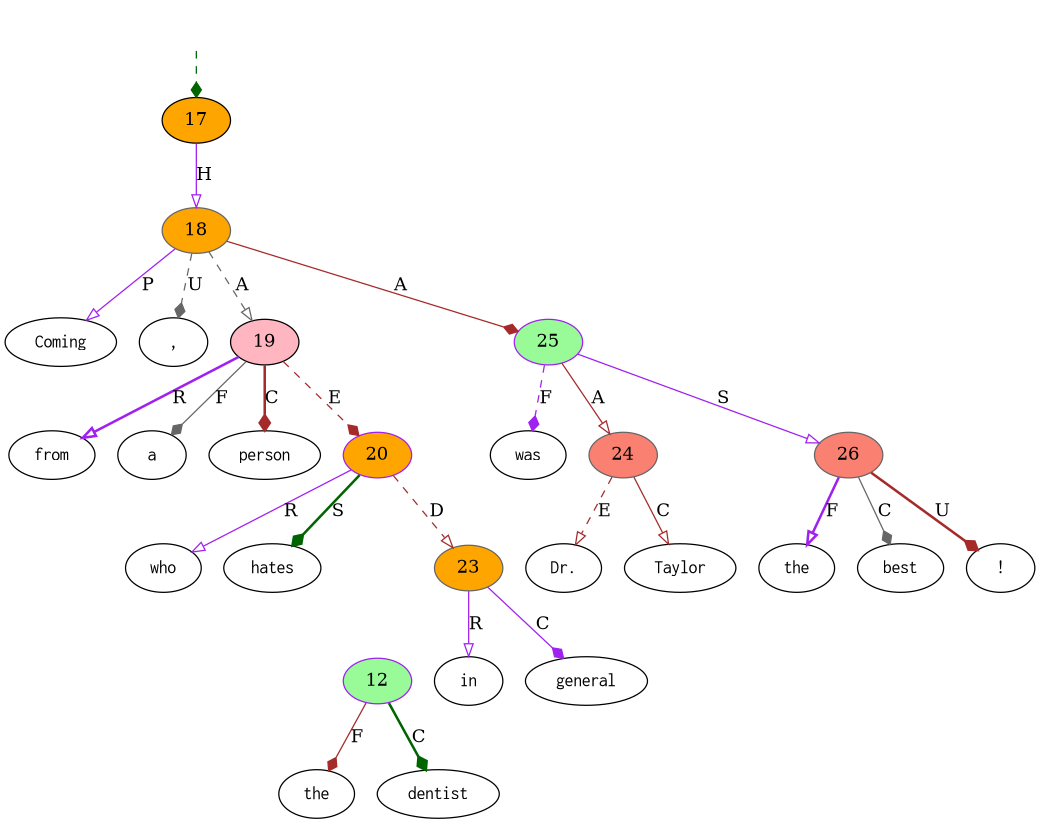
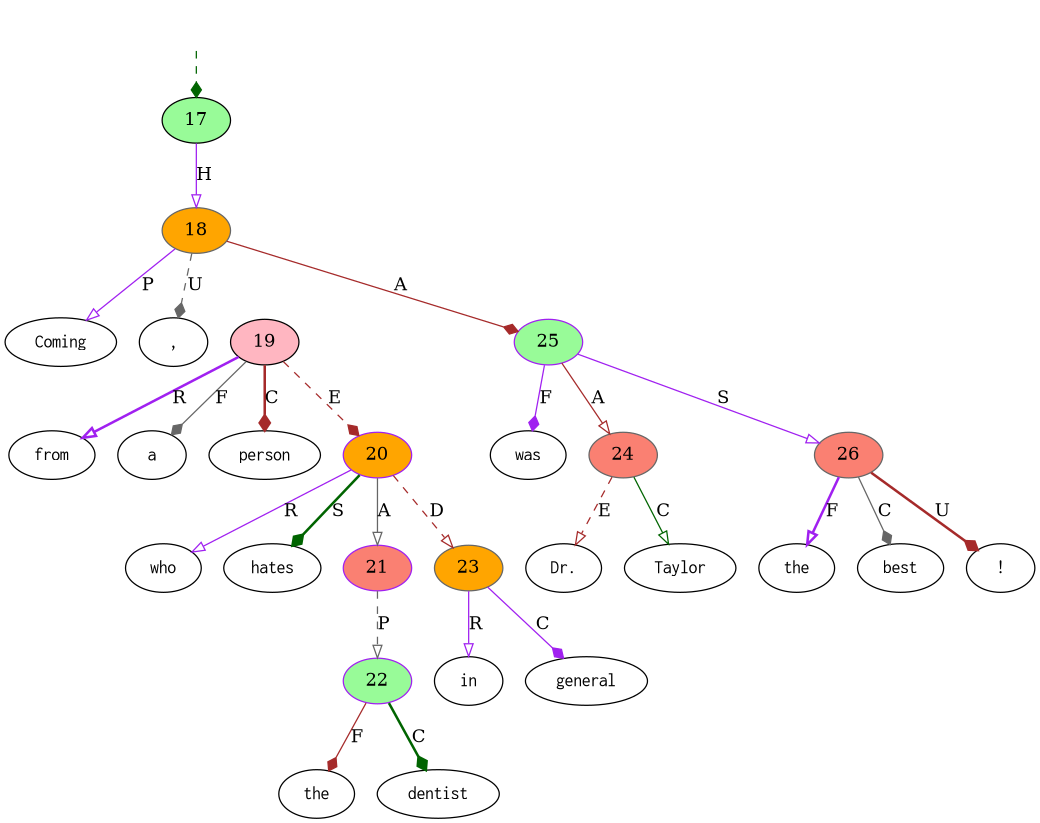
(196, 120) -> (196, 120)
(227, 281) -> none
(540, 390) -> (540, 390)
(648, 505) -> (648, 505)
none -> (377, 568)
(377, 681) -> (377, 681)
